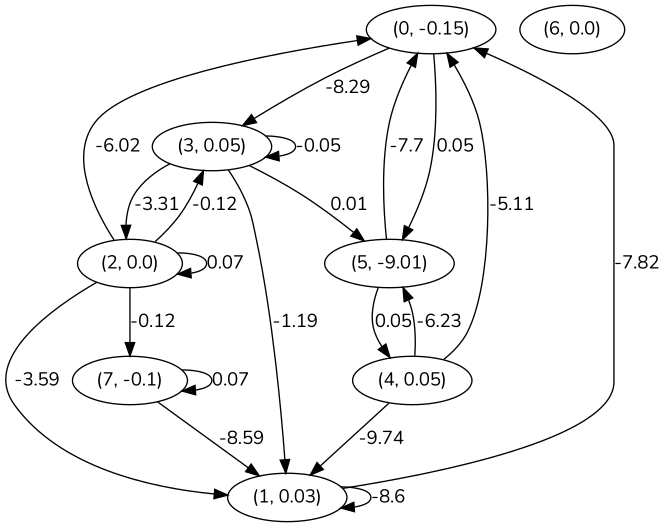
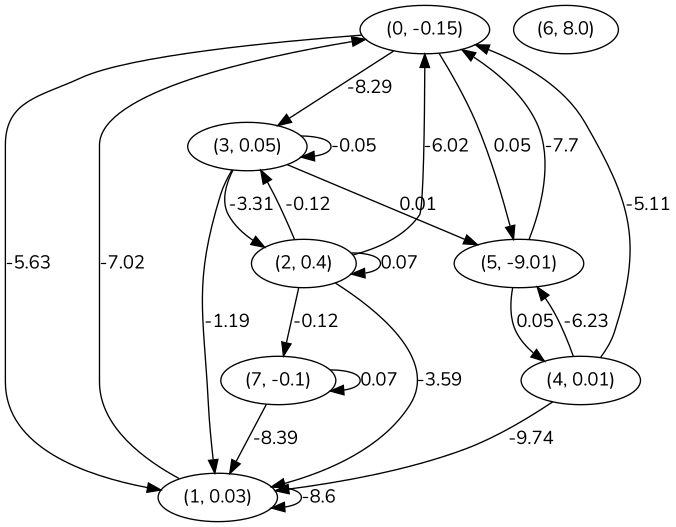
(572, 30) -> (566, 30)
none -> (5, 162)
(130, 264) -> (304, 264)
(637, 264) -> (122, 264)
(412, 380) -> (581, 380)
(242, 439) -> (276, 439)
